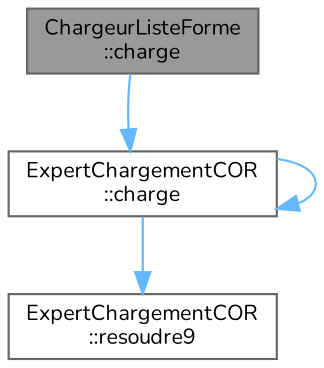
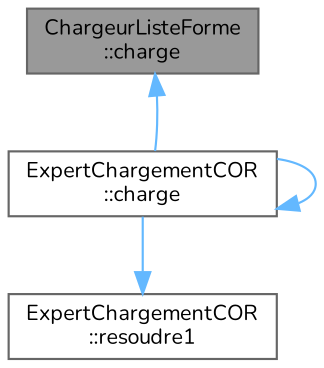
(128, 102) -> (157, 123)
(143, 327) -> (143, 327)
